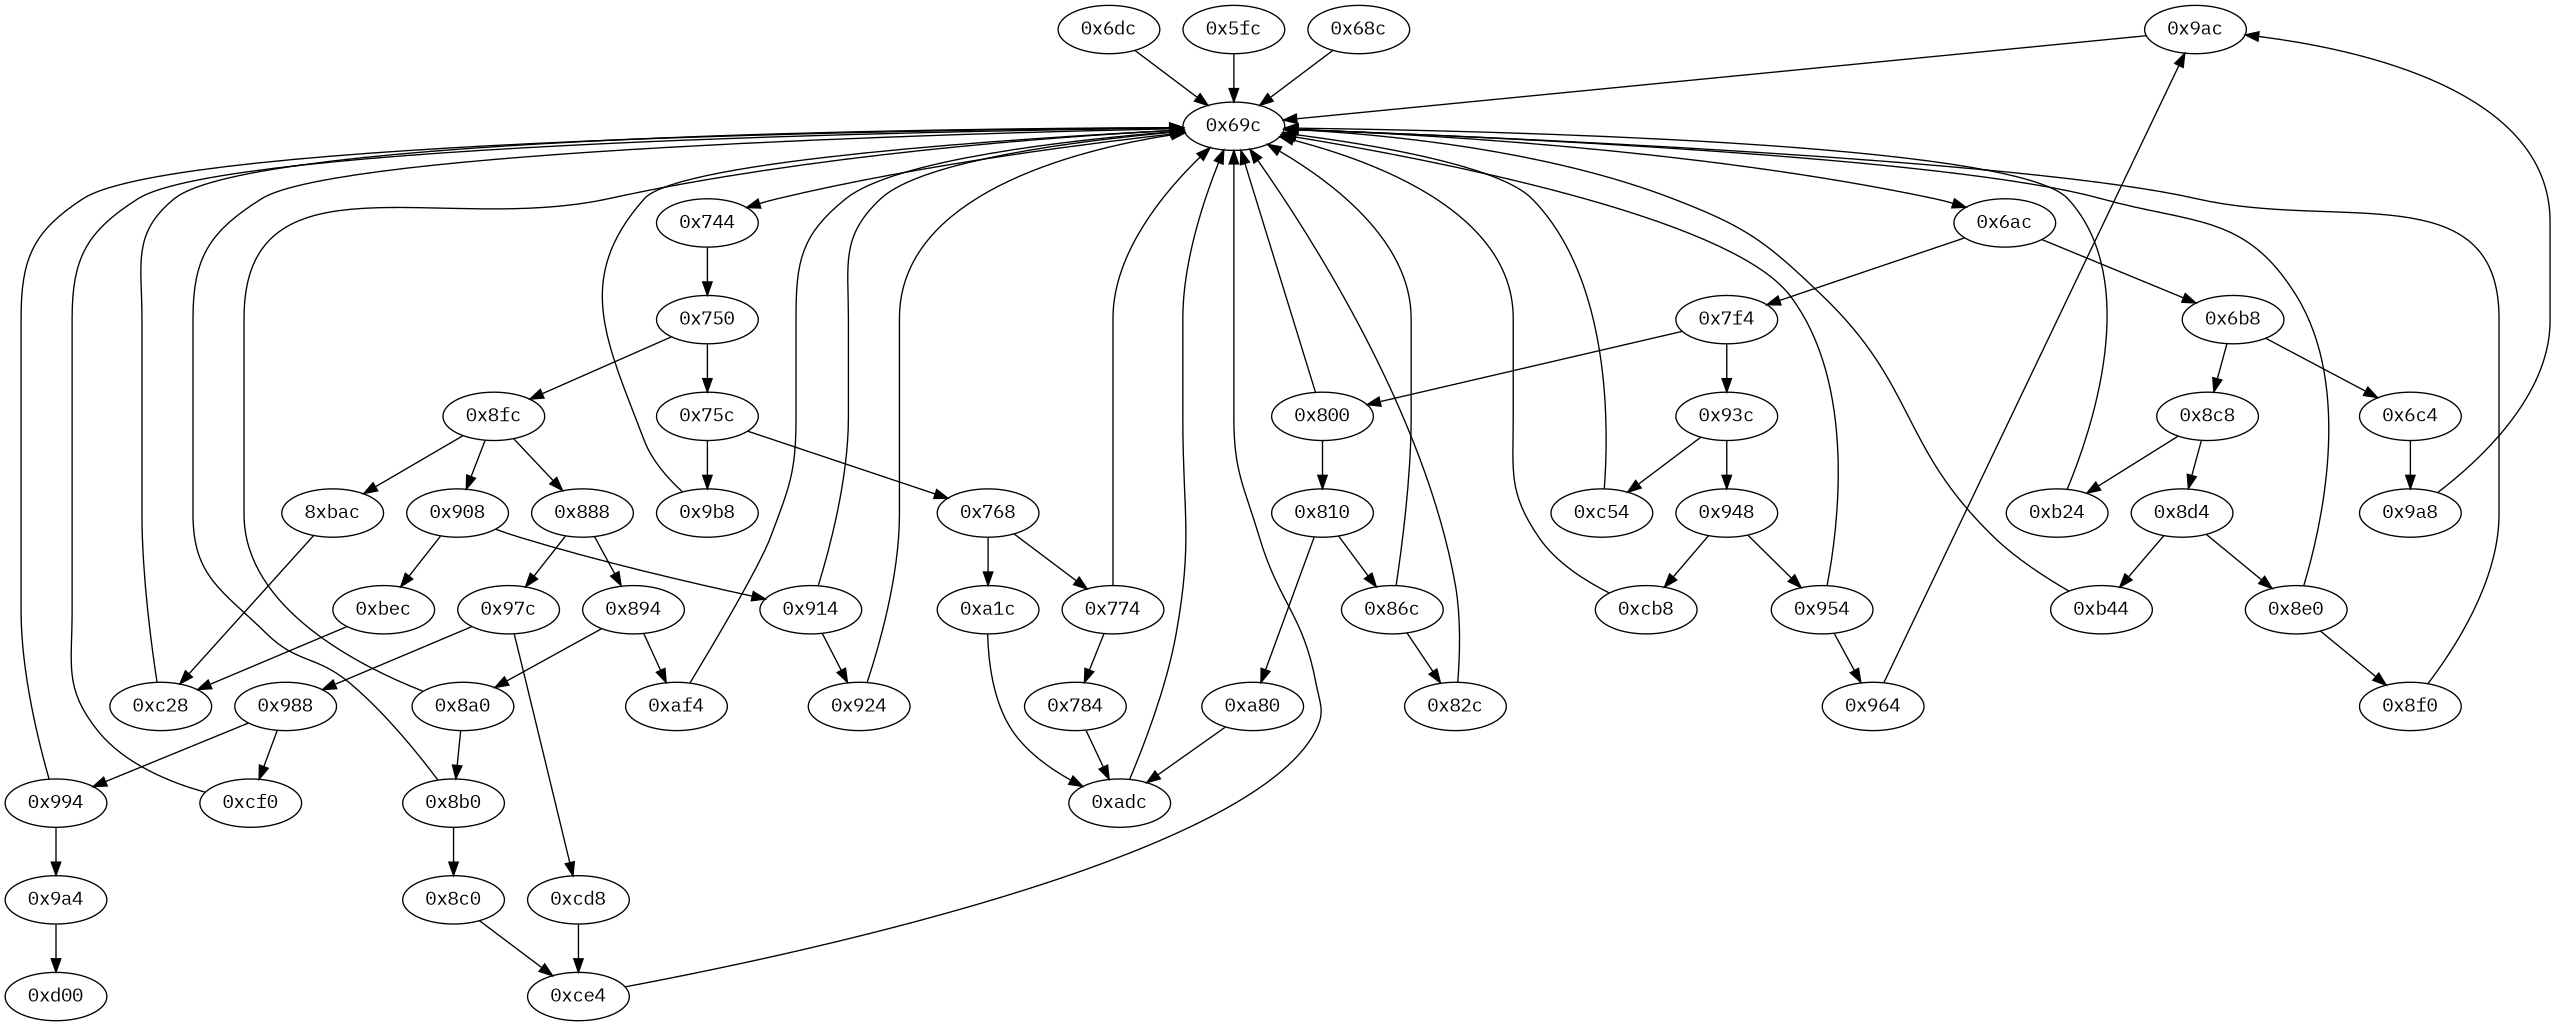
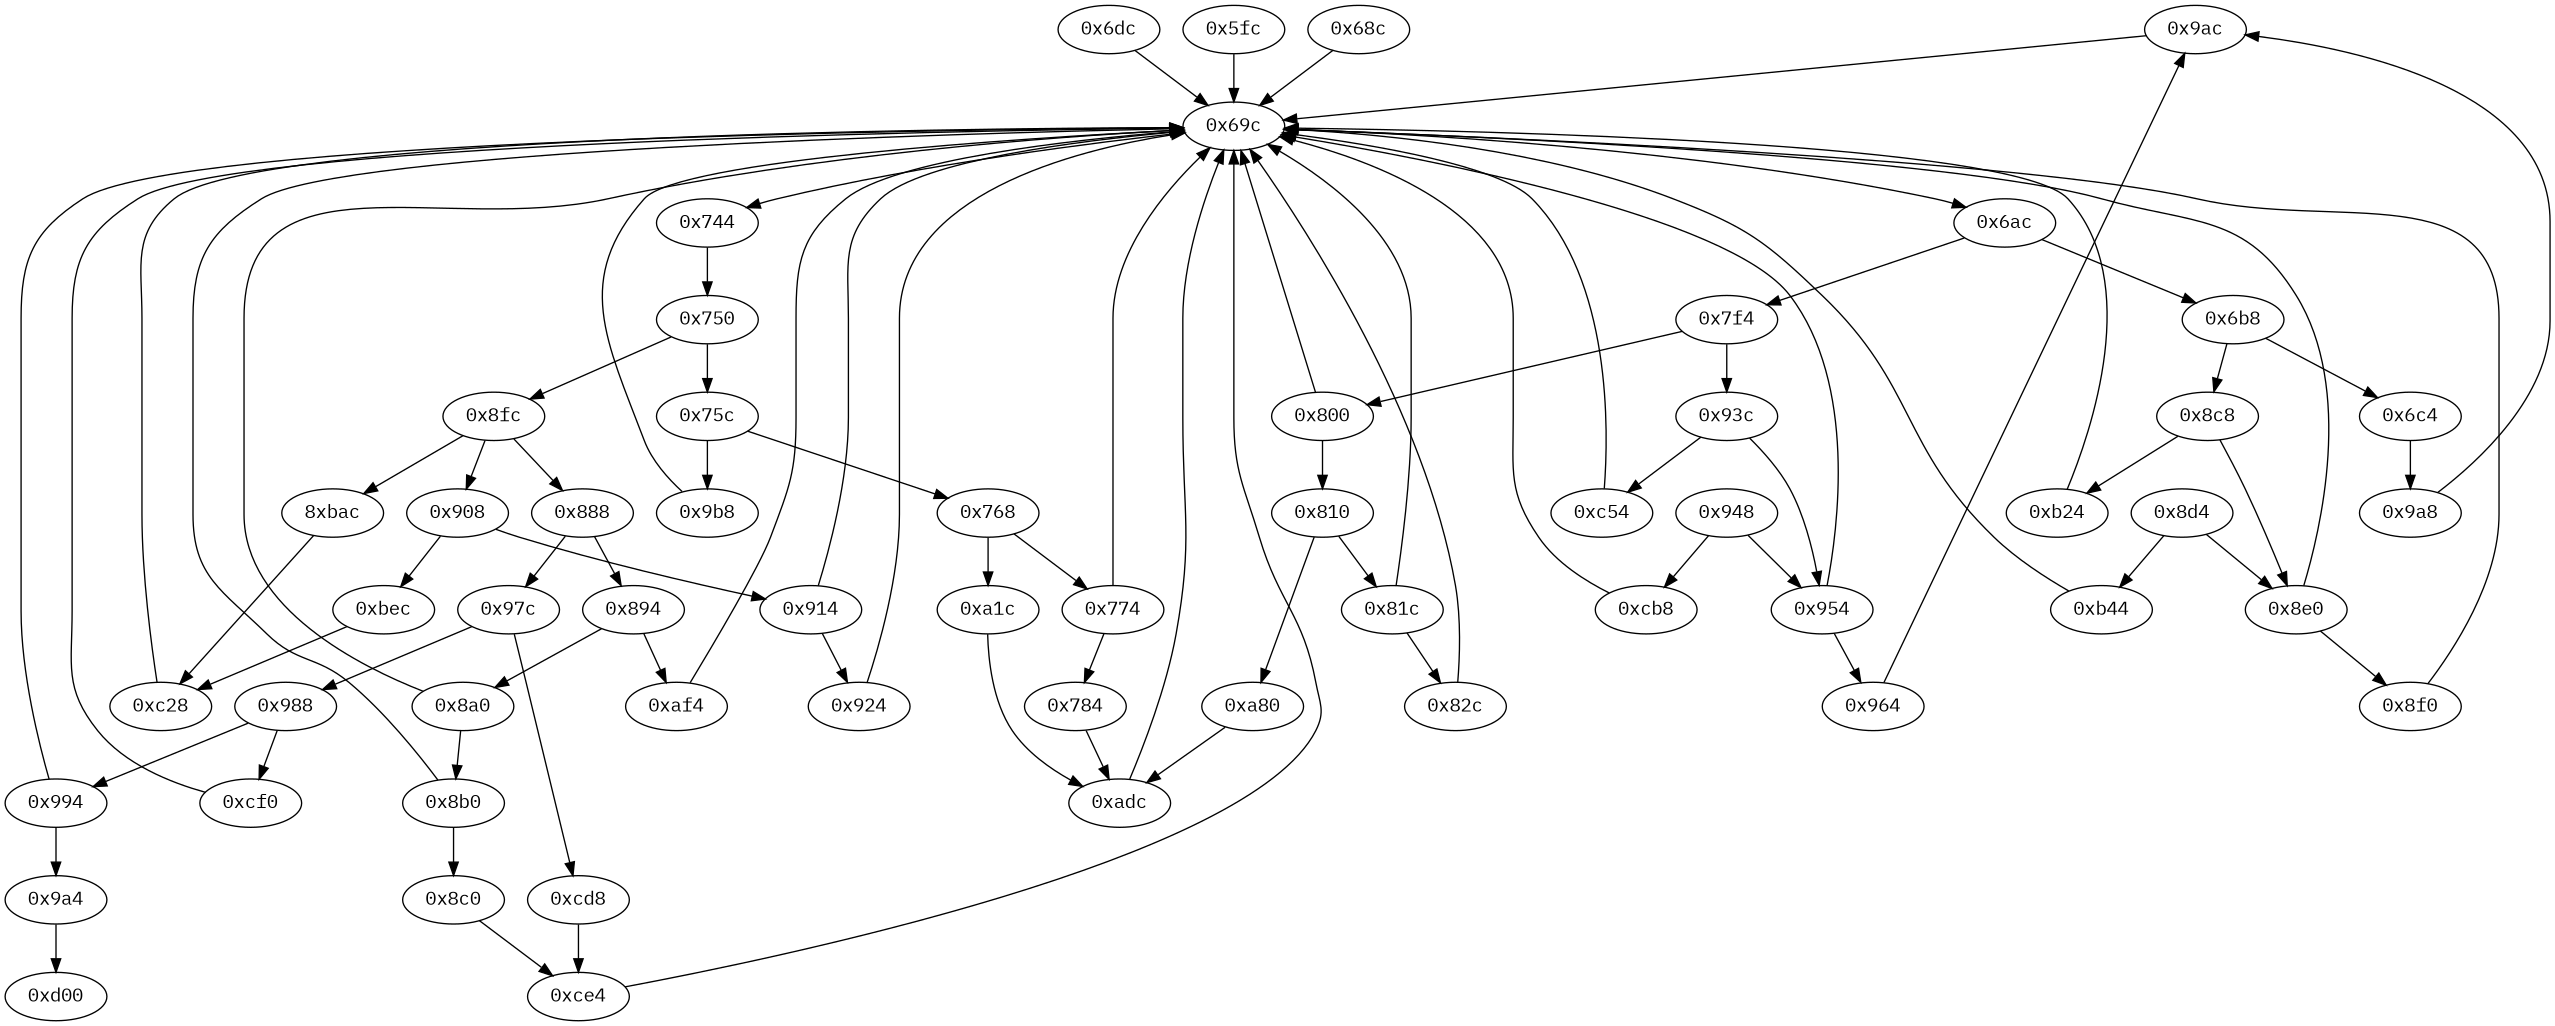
(1727, 458) -> (1795, 499)
(2197, 458) -> (2253, 506)
(1392, 610) -> (1392, 610)
